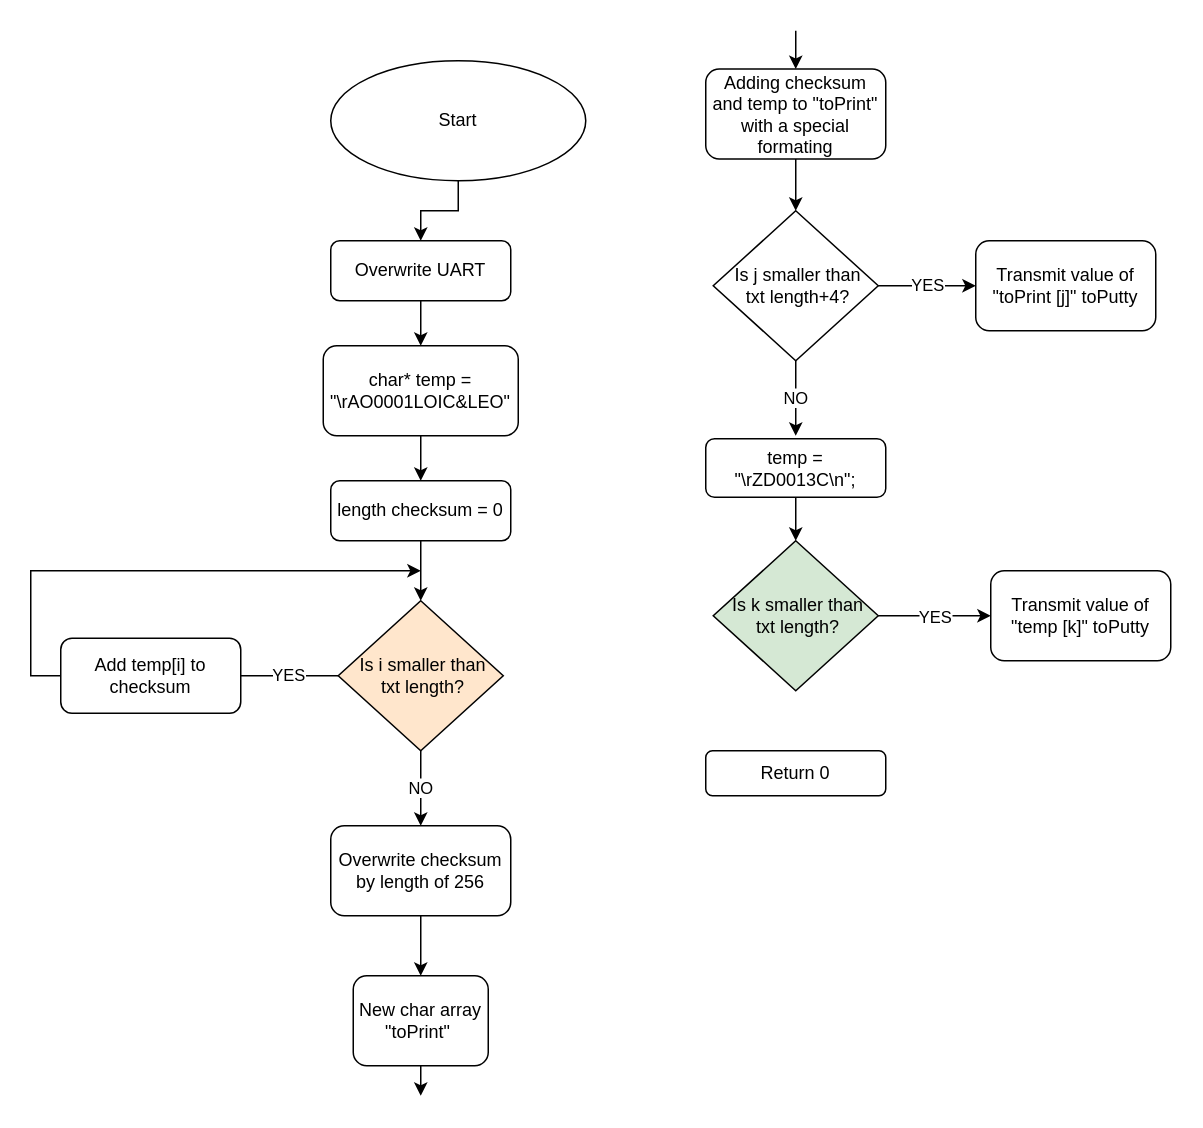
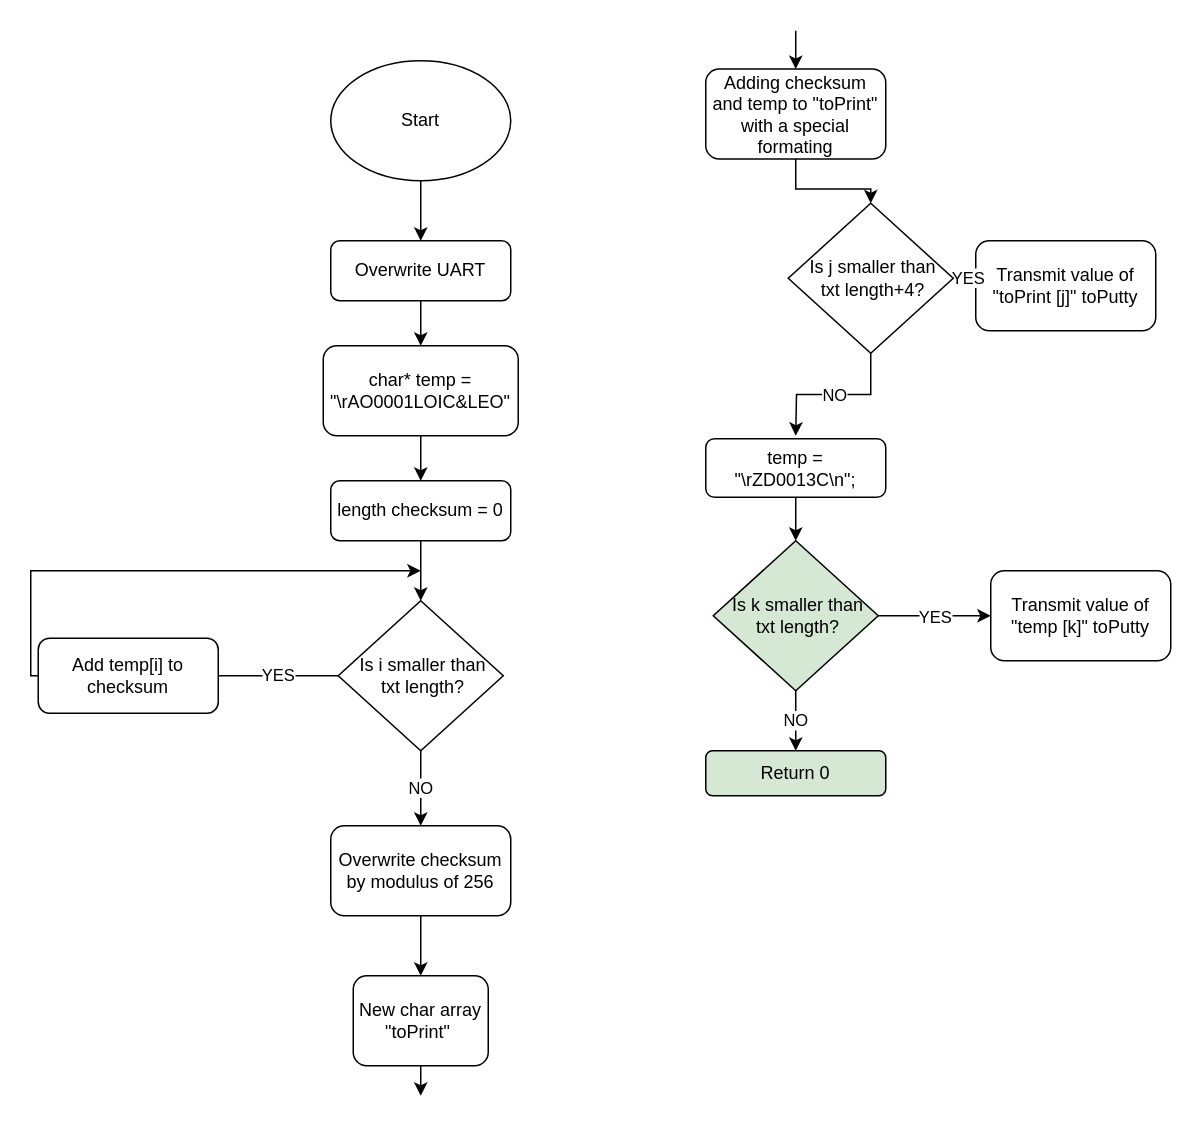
(458, 121) -> (421, 121)
(796, 286) -> (871, 278)
(151, 676) -> (128, 676)
(421, 676) -> (421, 676)
none -> (796, 716)
(796, 773) -> (796, 773)
(421, 871) -> (421, 871)
